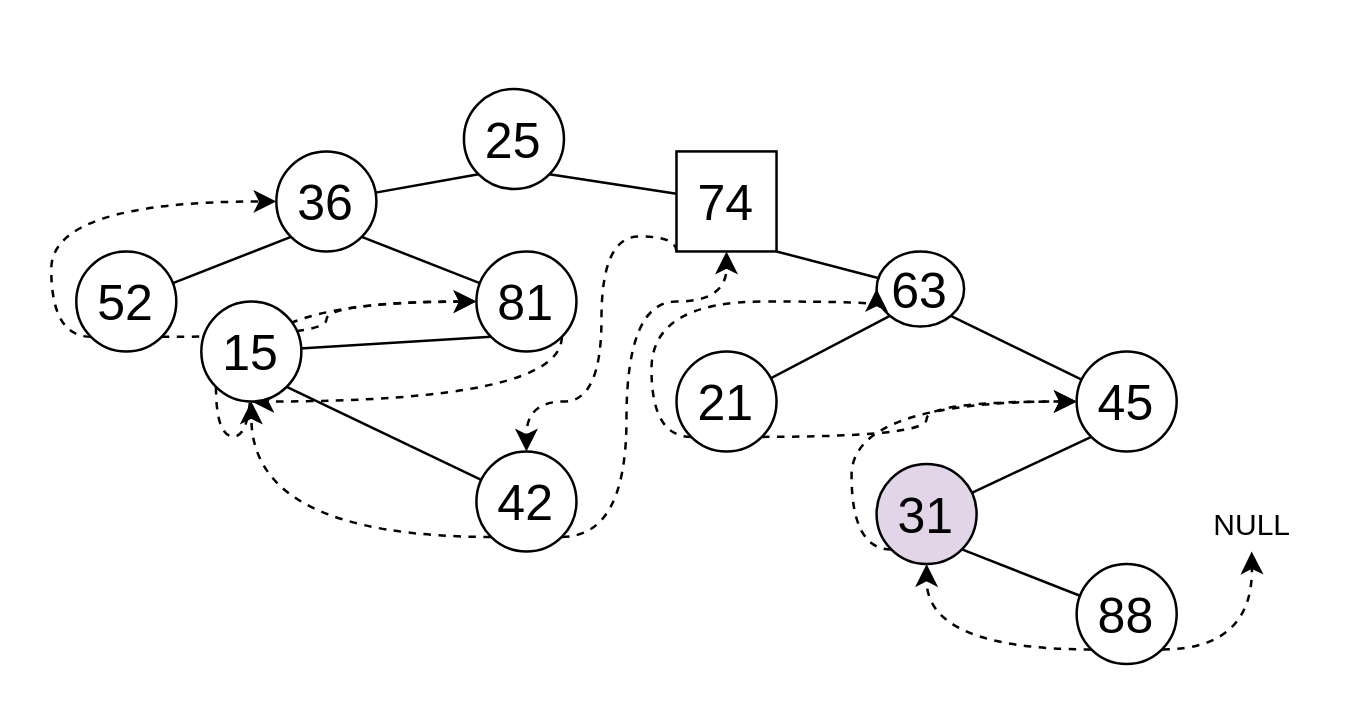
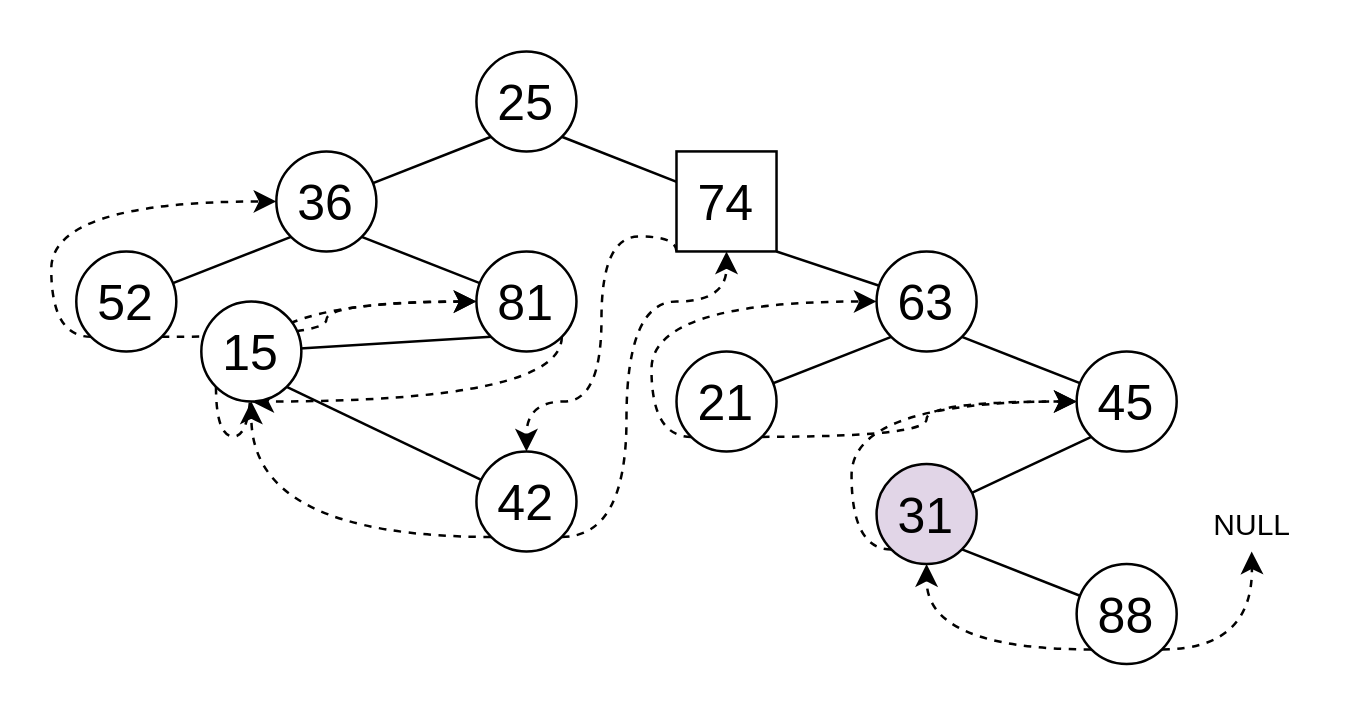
(514, 139) -> (526, 101)
(920, 289) -> (926, 301)
